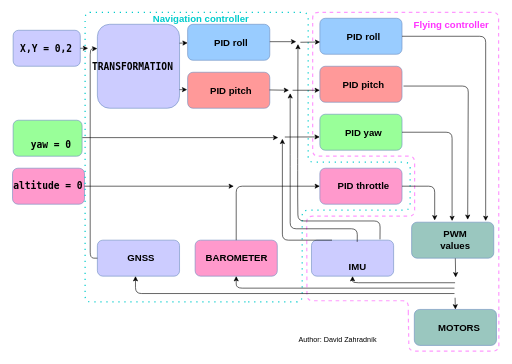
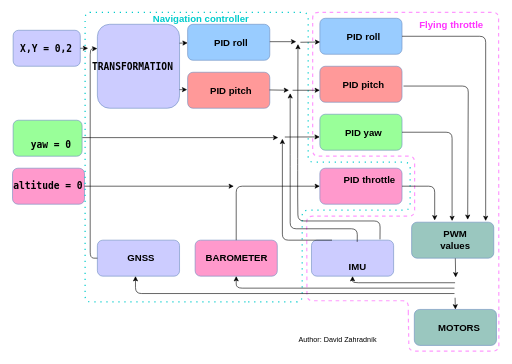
(452, 24) -> (452, 24)
(363, 186) -> (369, 180)
